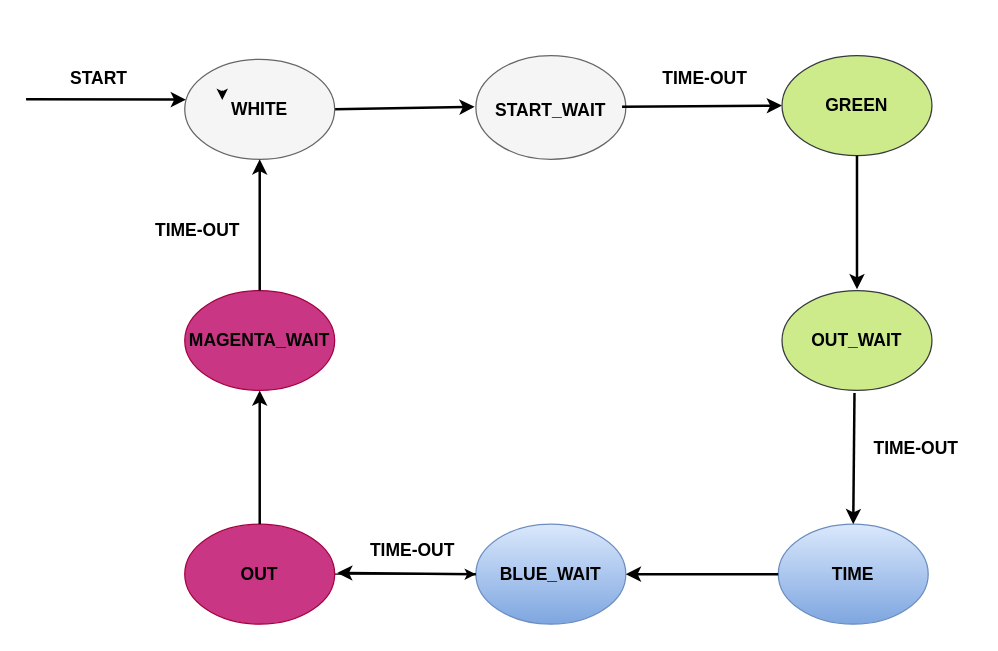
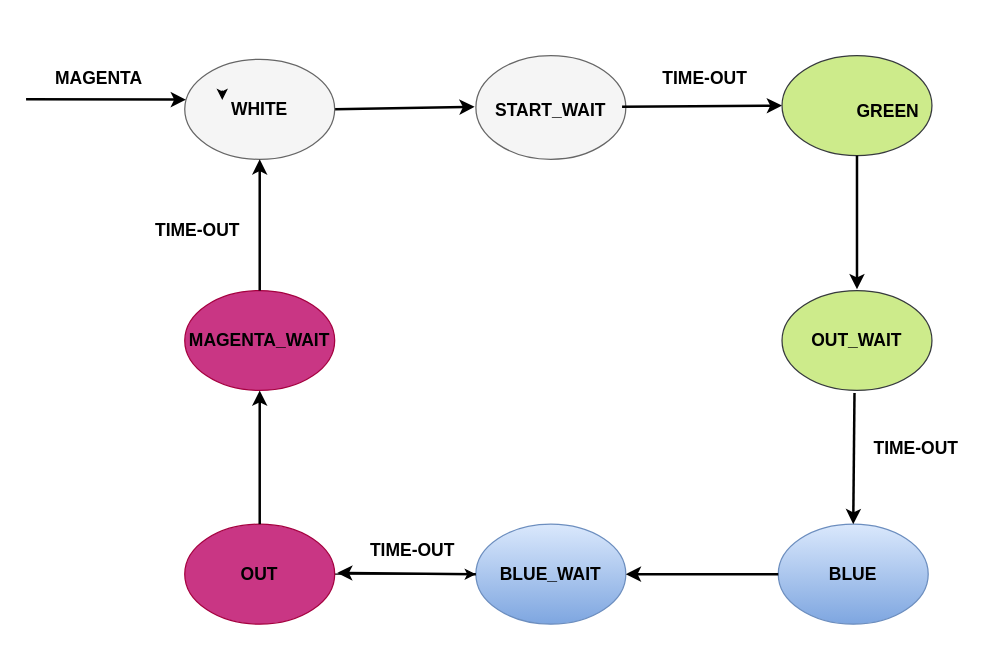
(99, 78) -> (99, 78)
(857, 106) -> (888, 112)
(853, 574) -> (853, 574)
